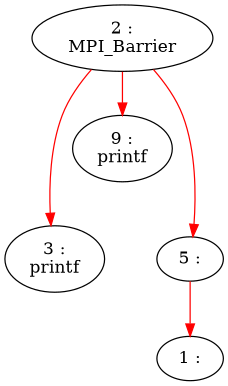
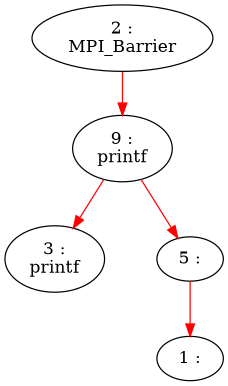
(56, 137) -> (92, 198)
(190, 142) -> (156, 203)
